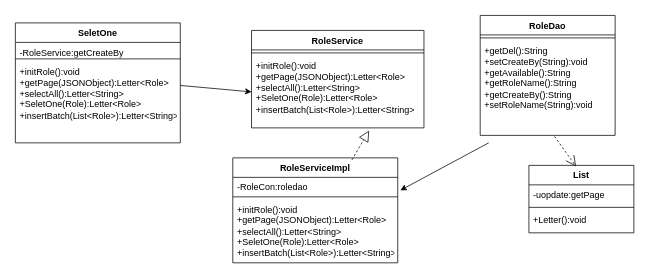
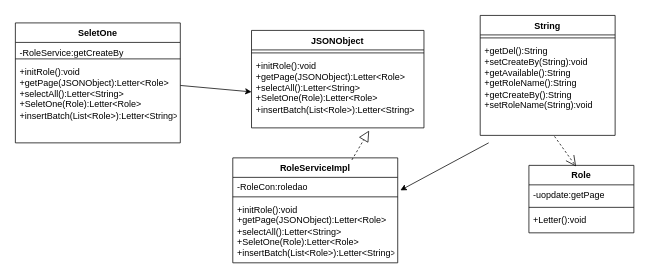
(548, 26) -> (548, 26)
(338, 41) -> (338, 41)
(582, 176) -> (582, 176)
